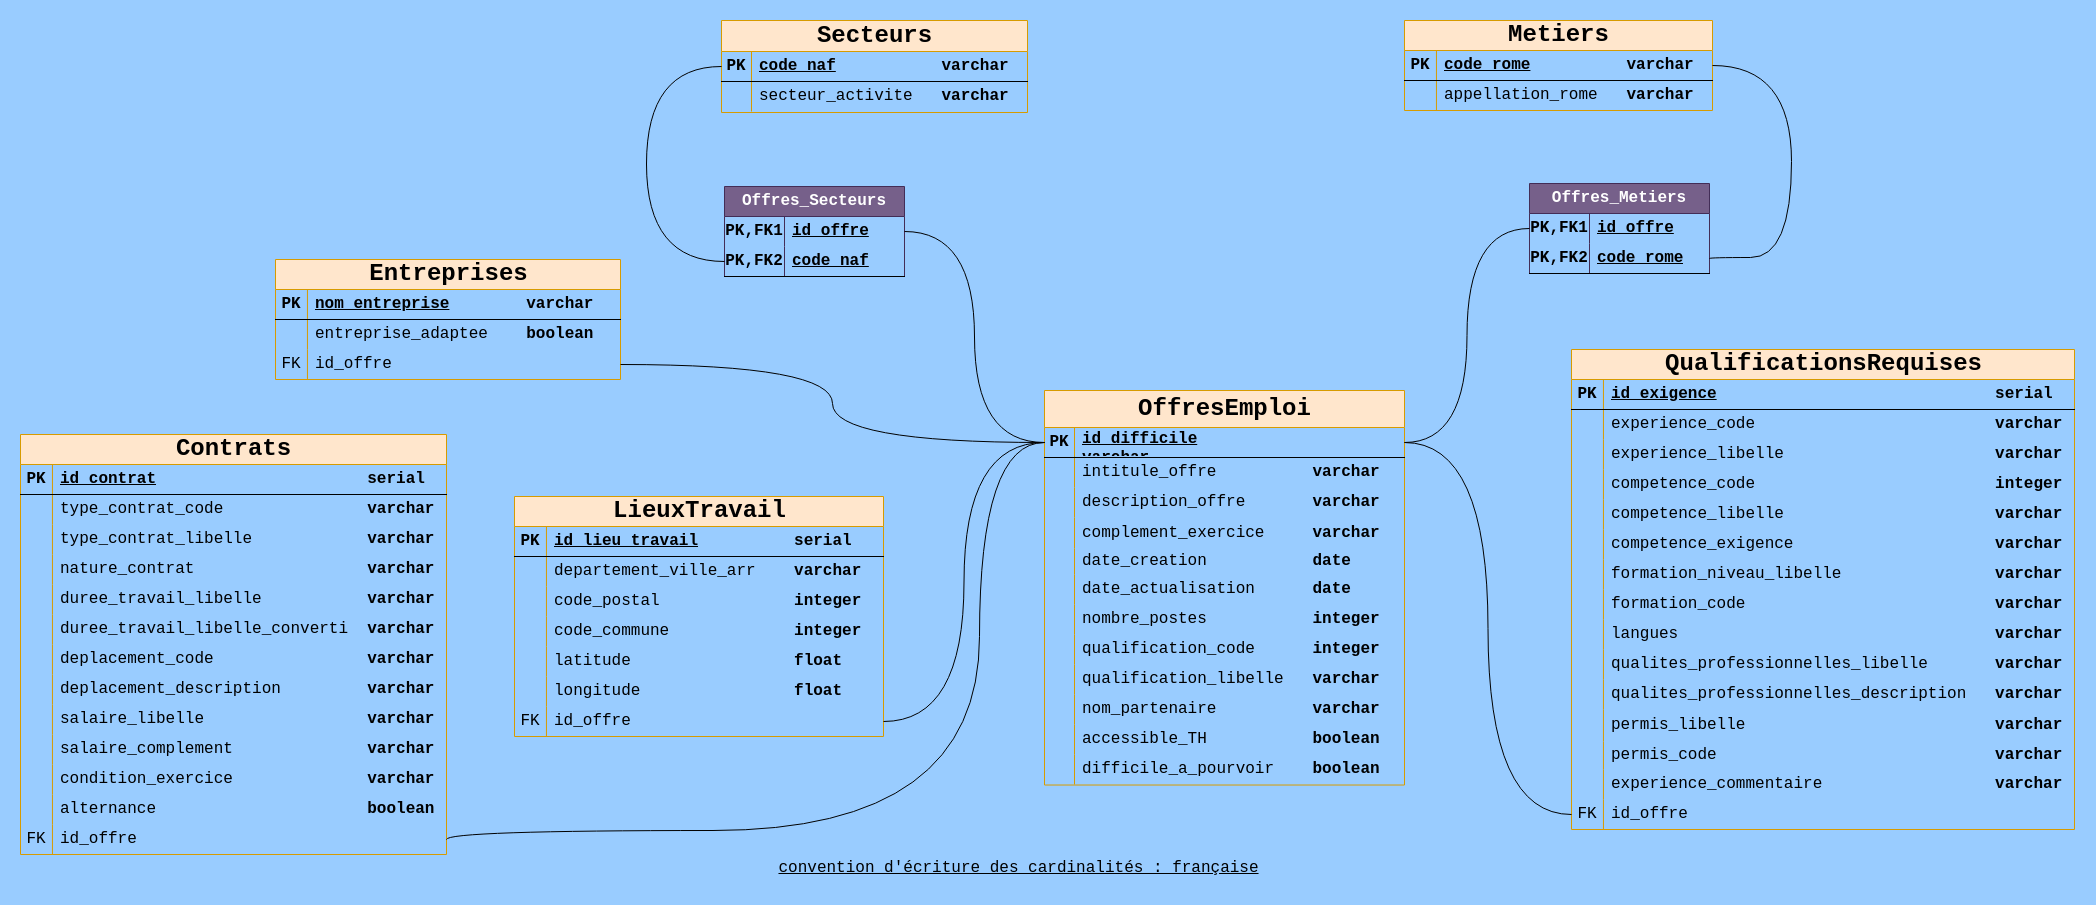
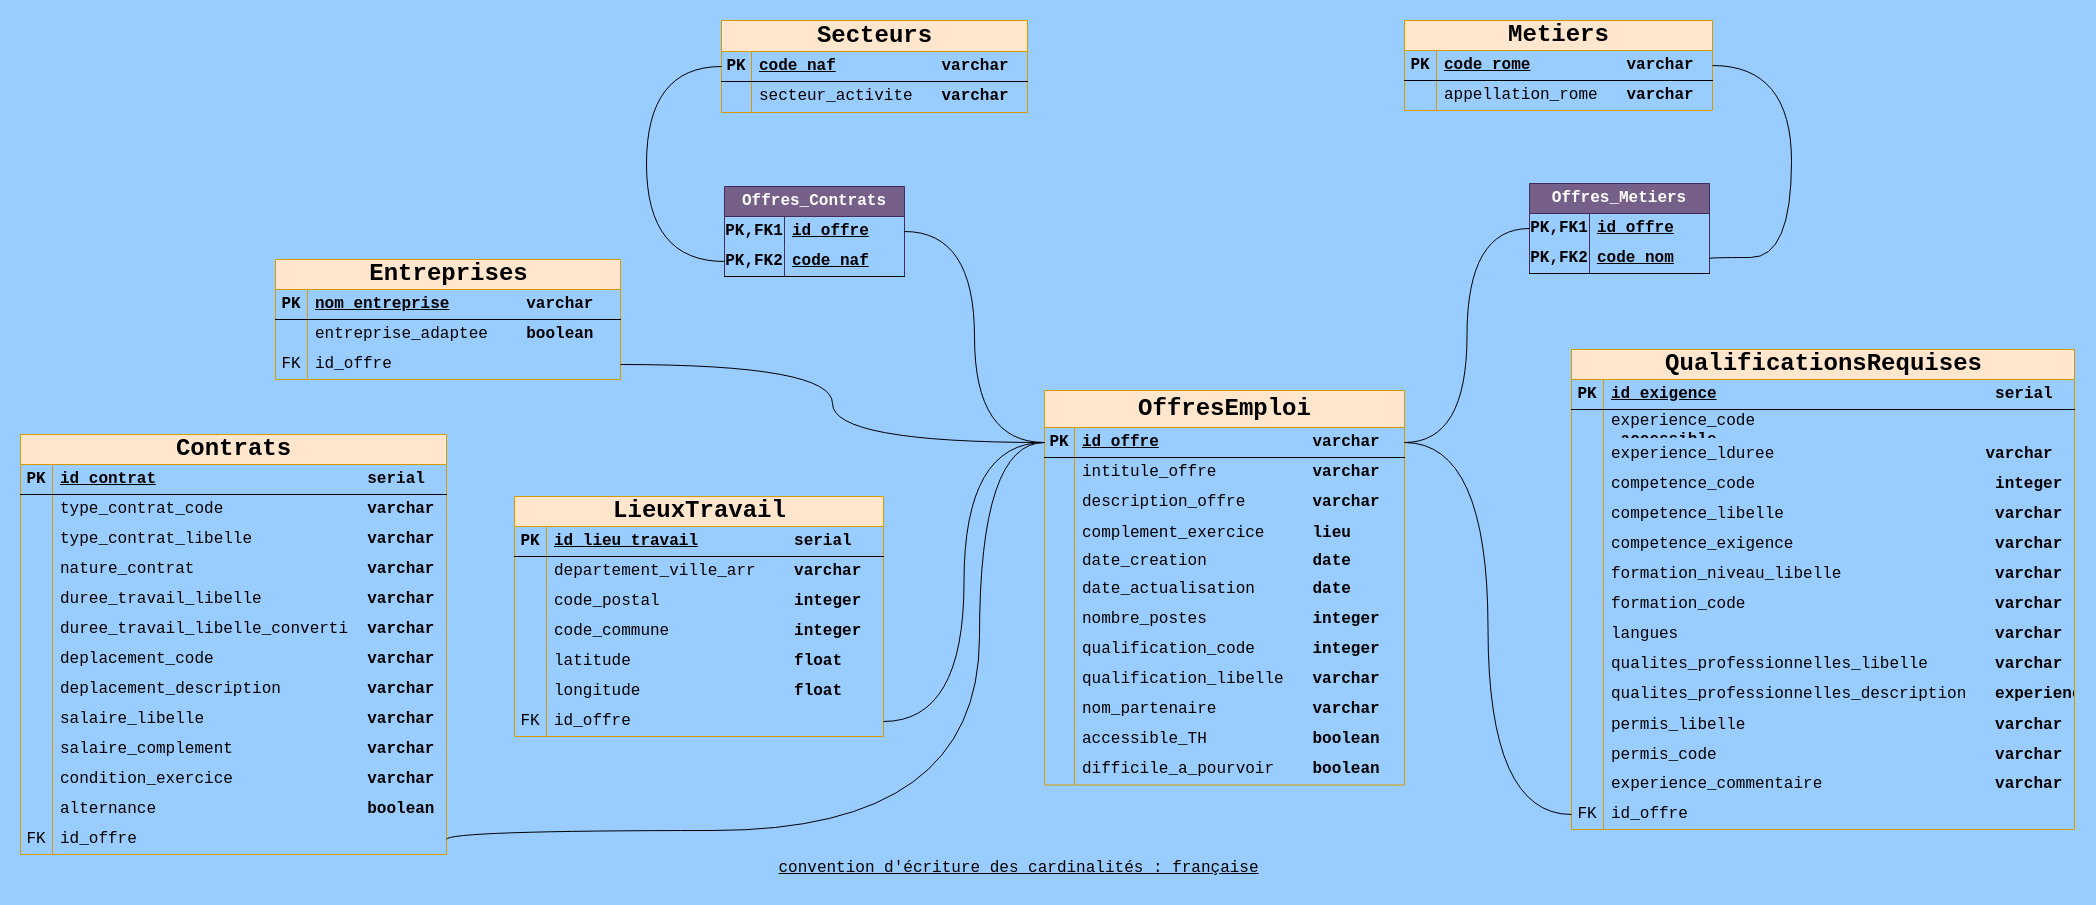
(815, 202) -> (815, 202)
(1638, 259) -> (1633, 259)
(1795, 425) -> (1804, 425)
(1212, 443) -> (1203, 443)
(1789, 455) -> (1791, 455)
(1213, 534) -> (1195, 534)
(1808, 695) -> (1819, 695)
